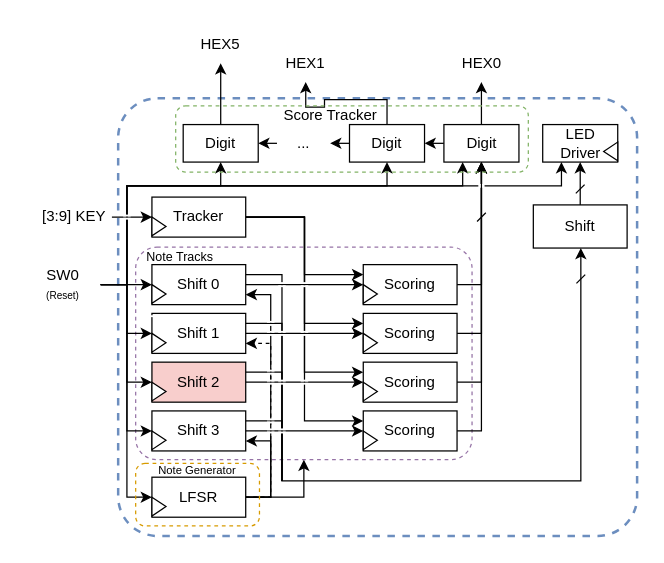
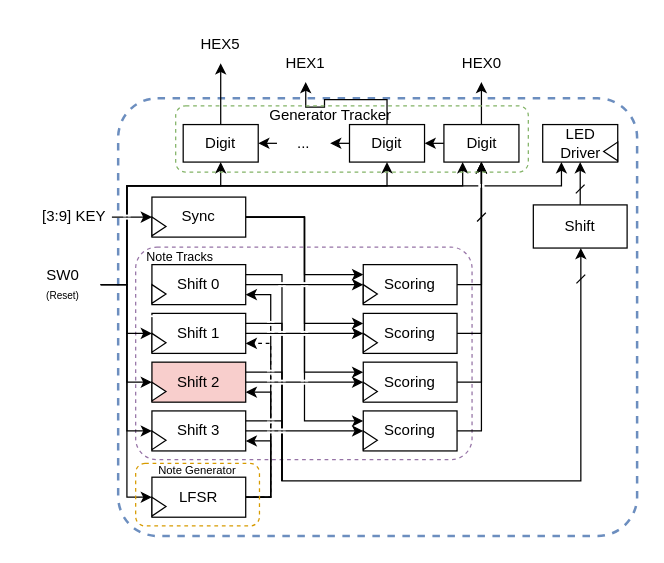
(331, 116) -> (331, 116)
(199, 217) -> (199, 217)
(136, 284) -> none
(302, 497) -> (261, 392)
